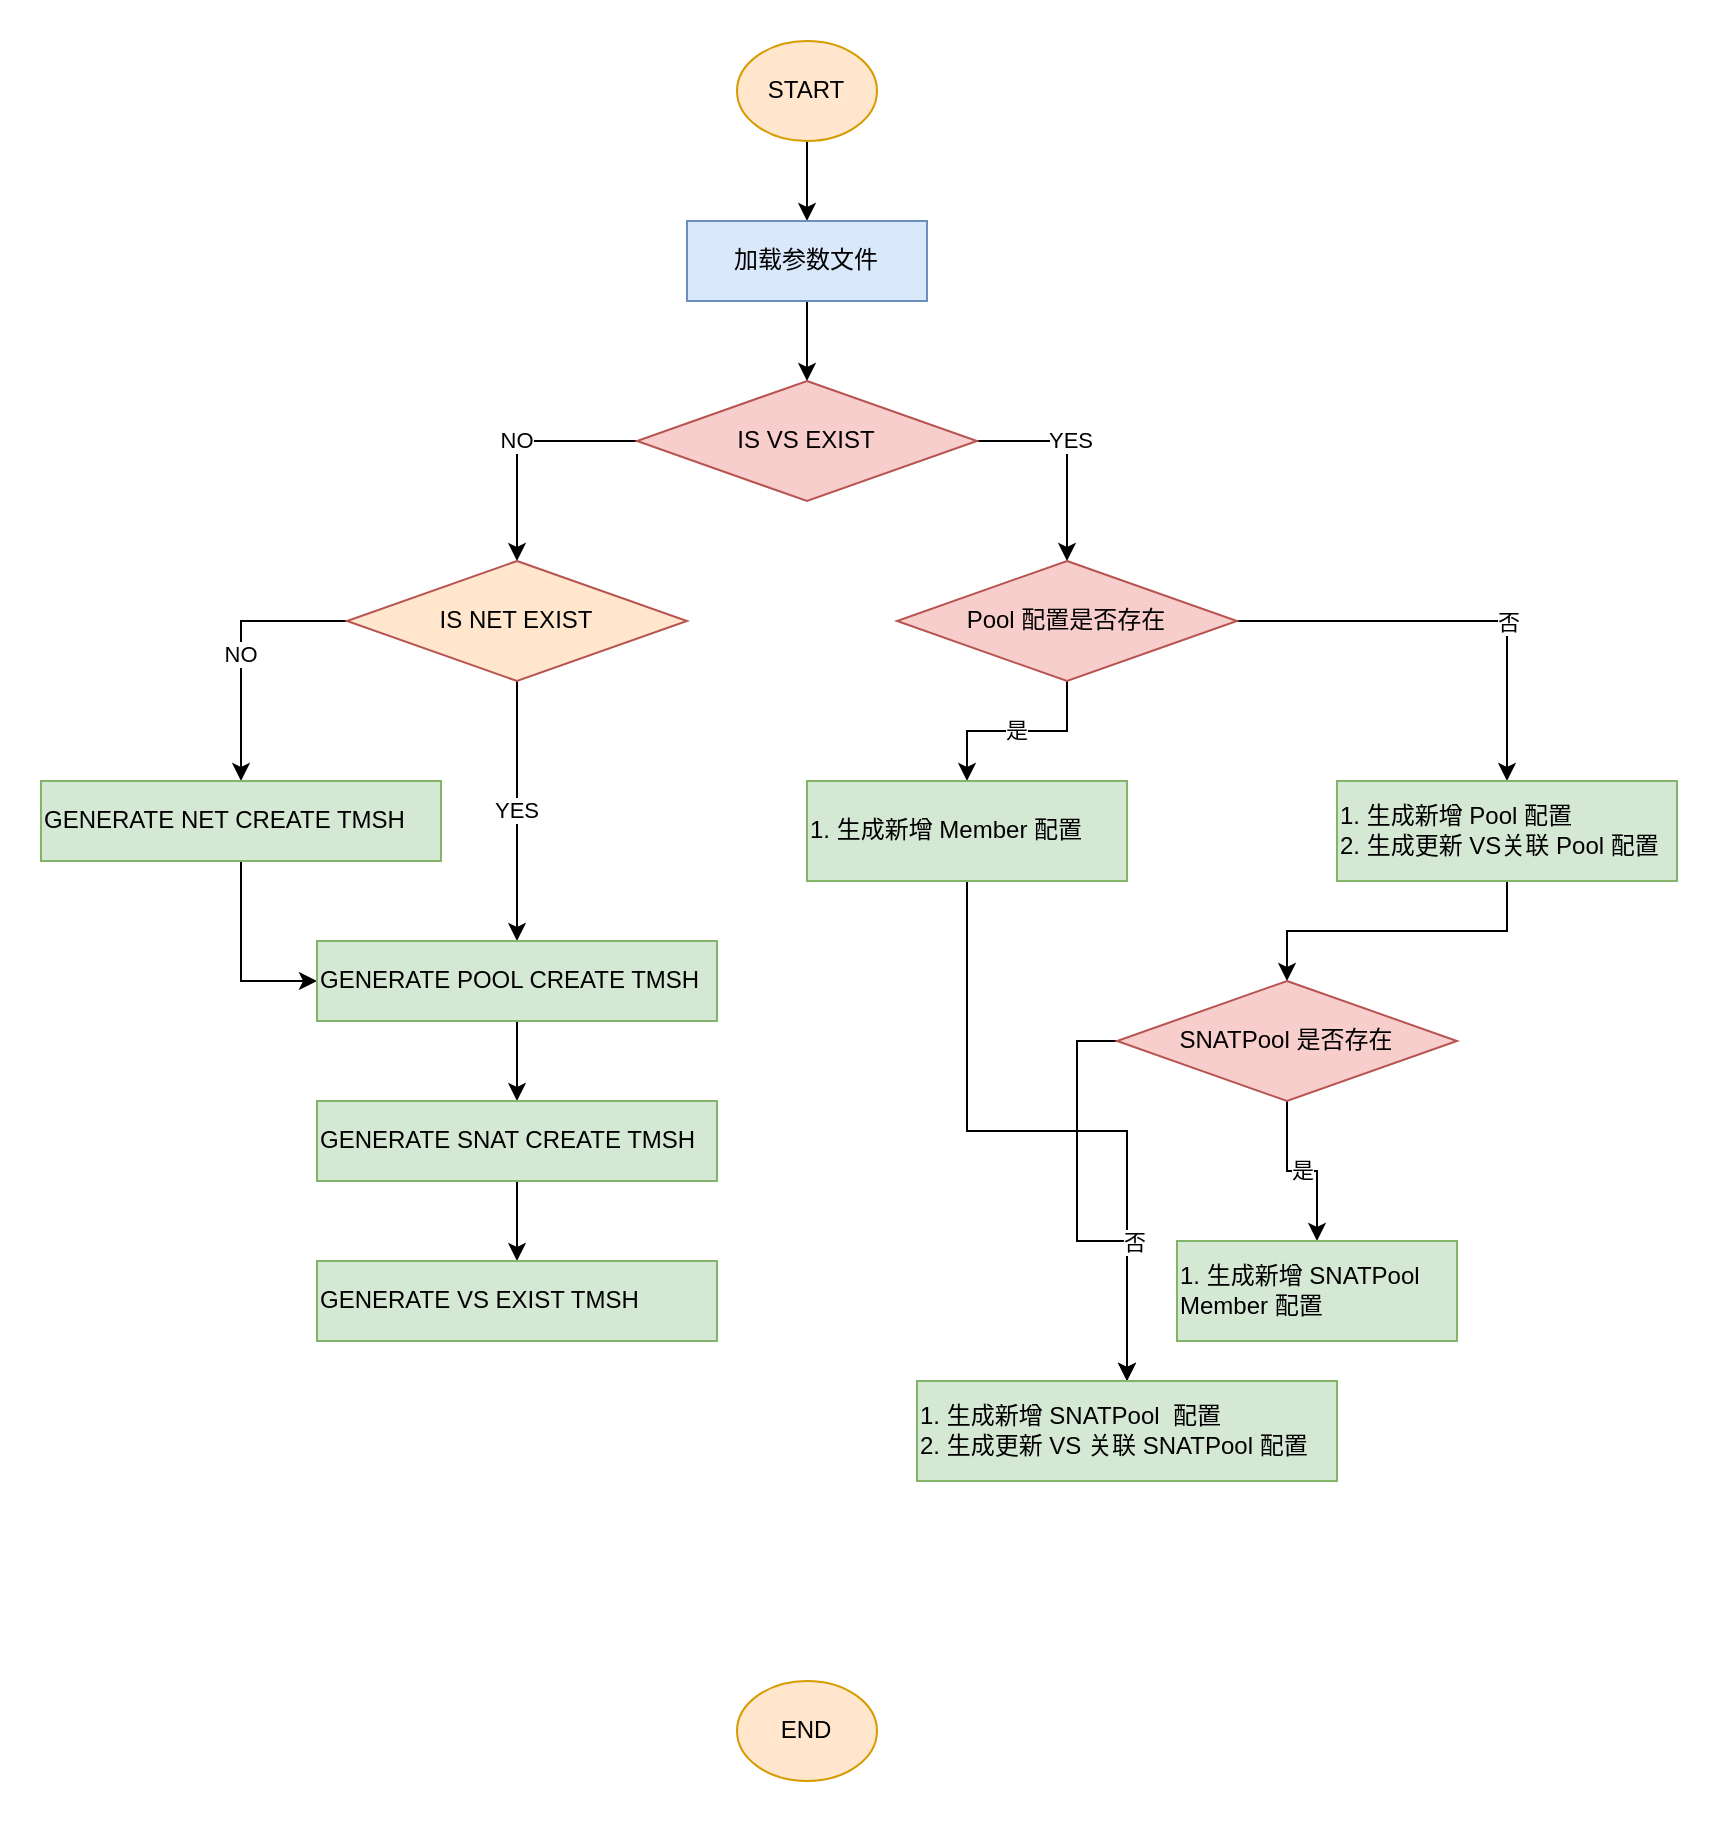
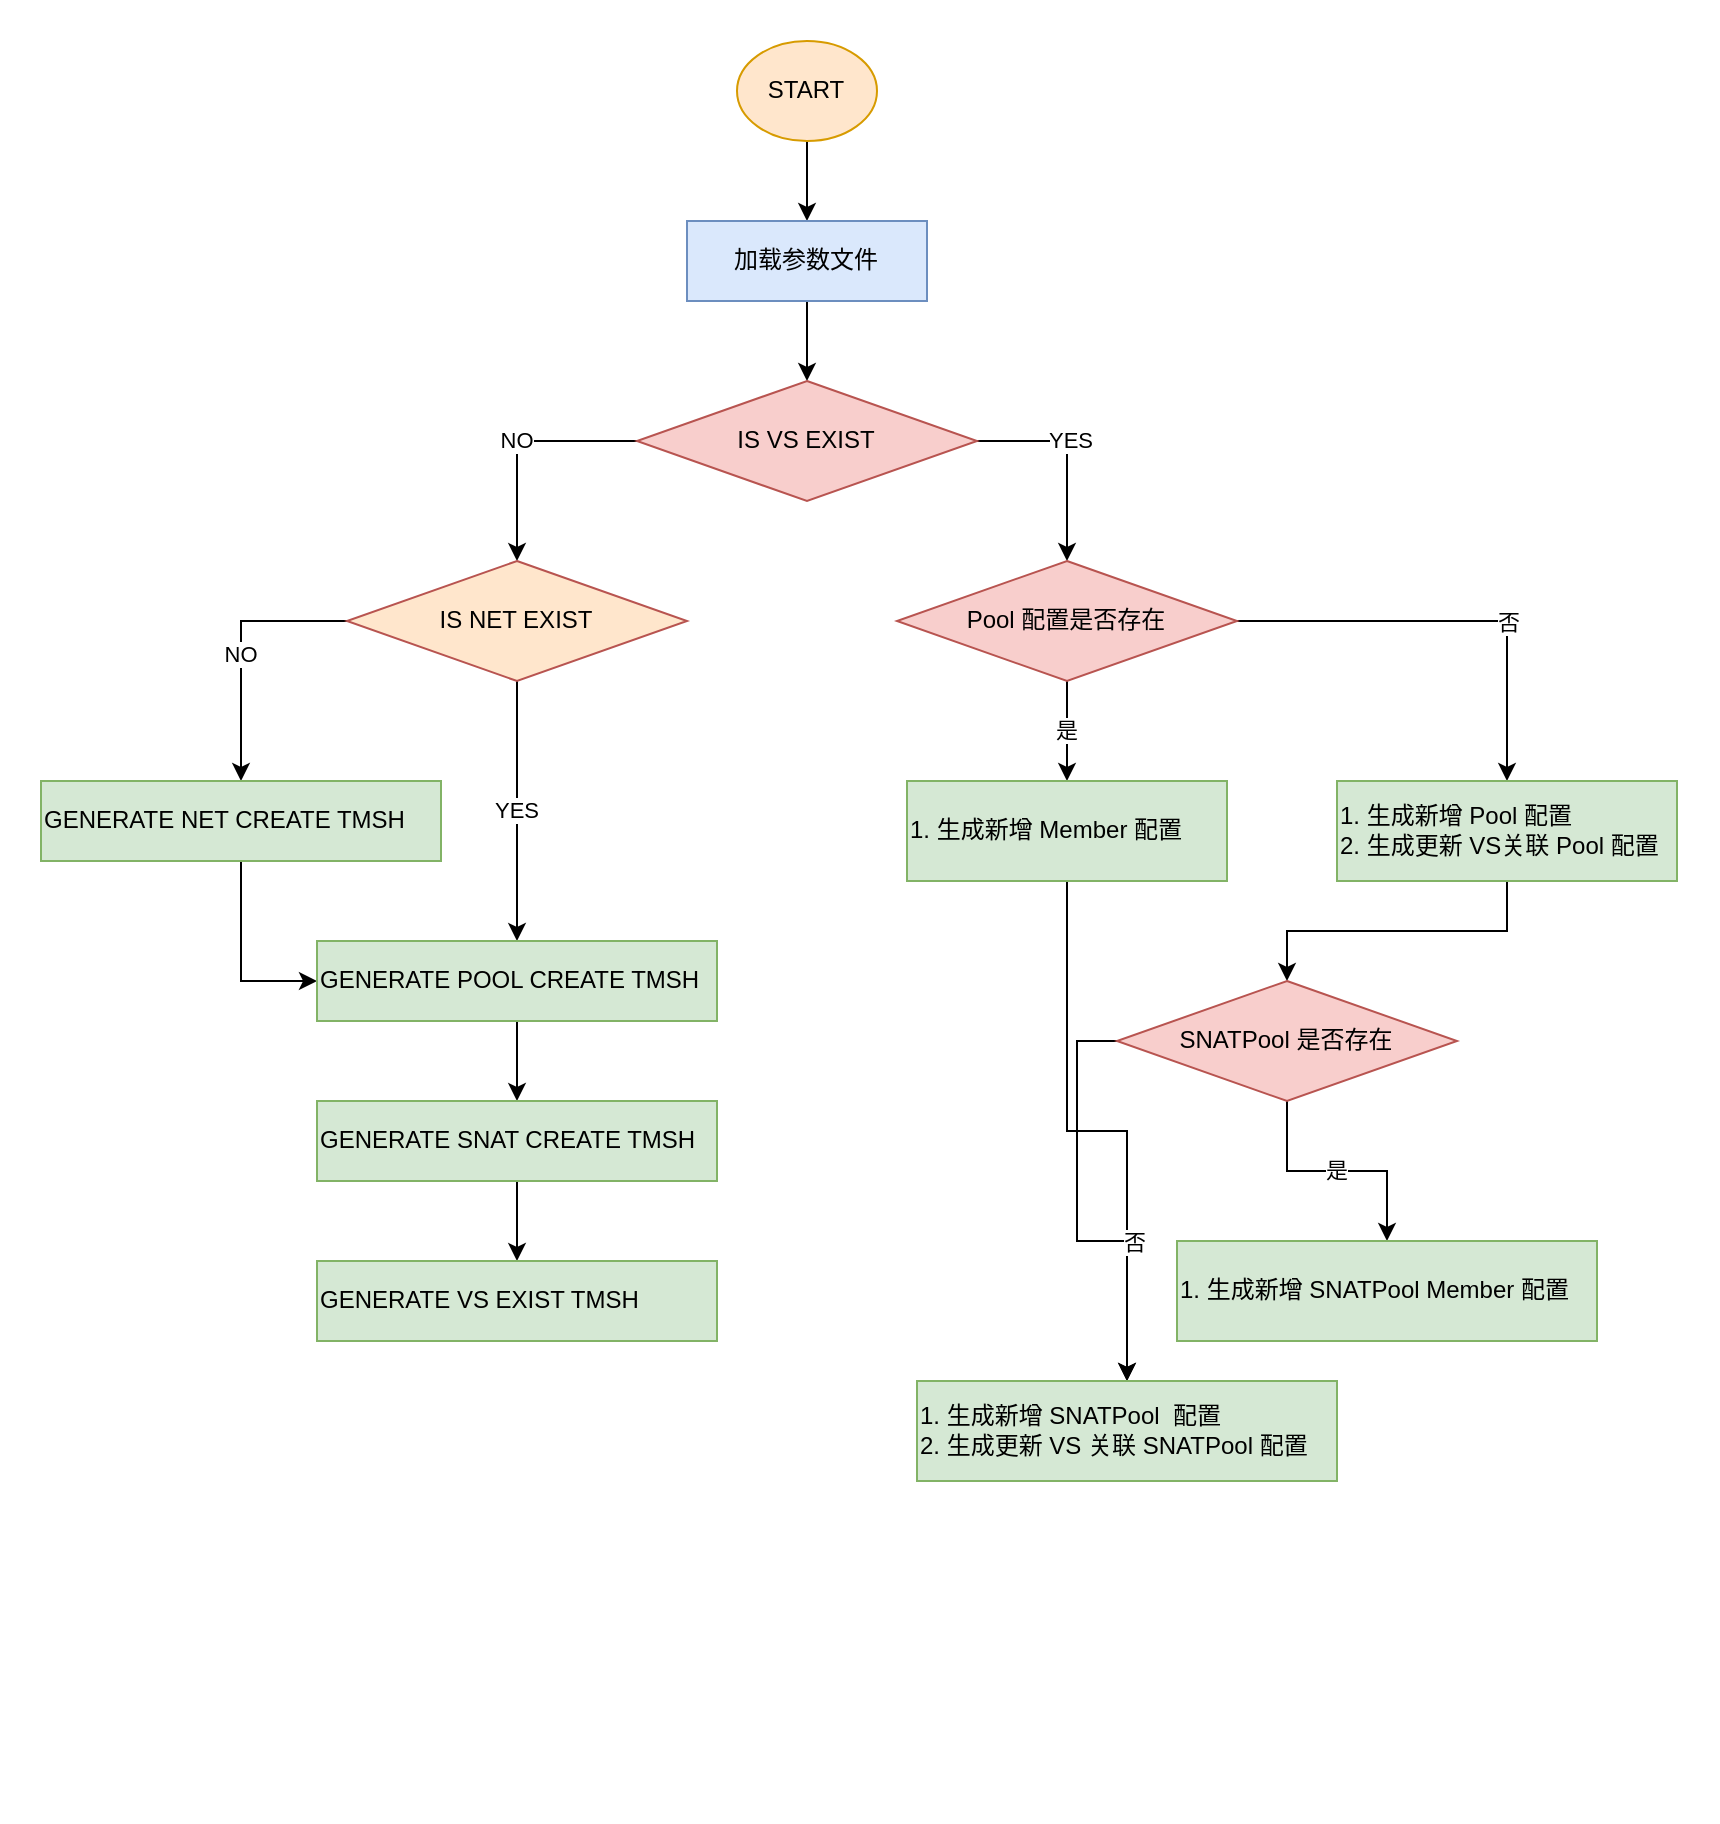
(967, 831) -> (1067, 831)
(1317, 1291) -> (1387, 1291)
(807, 1731) -> none
